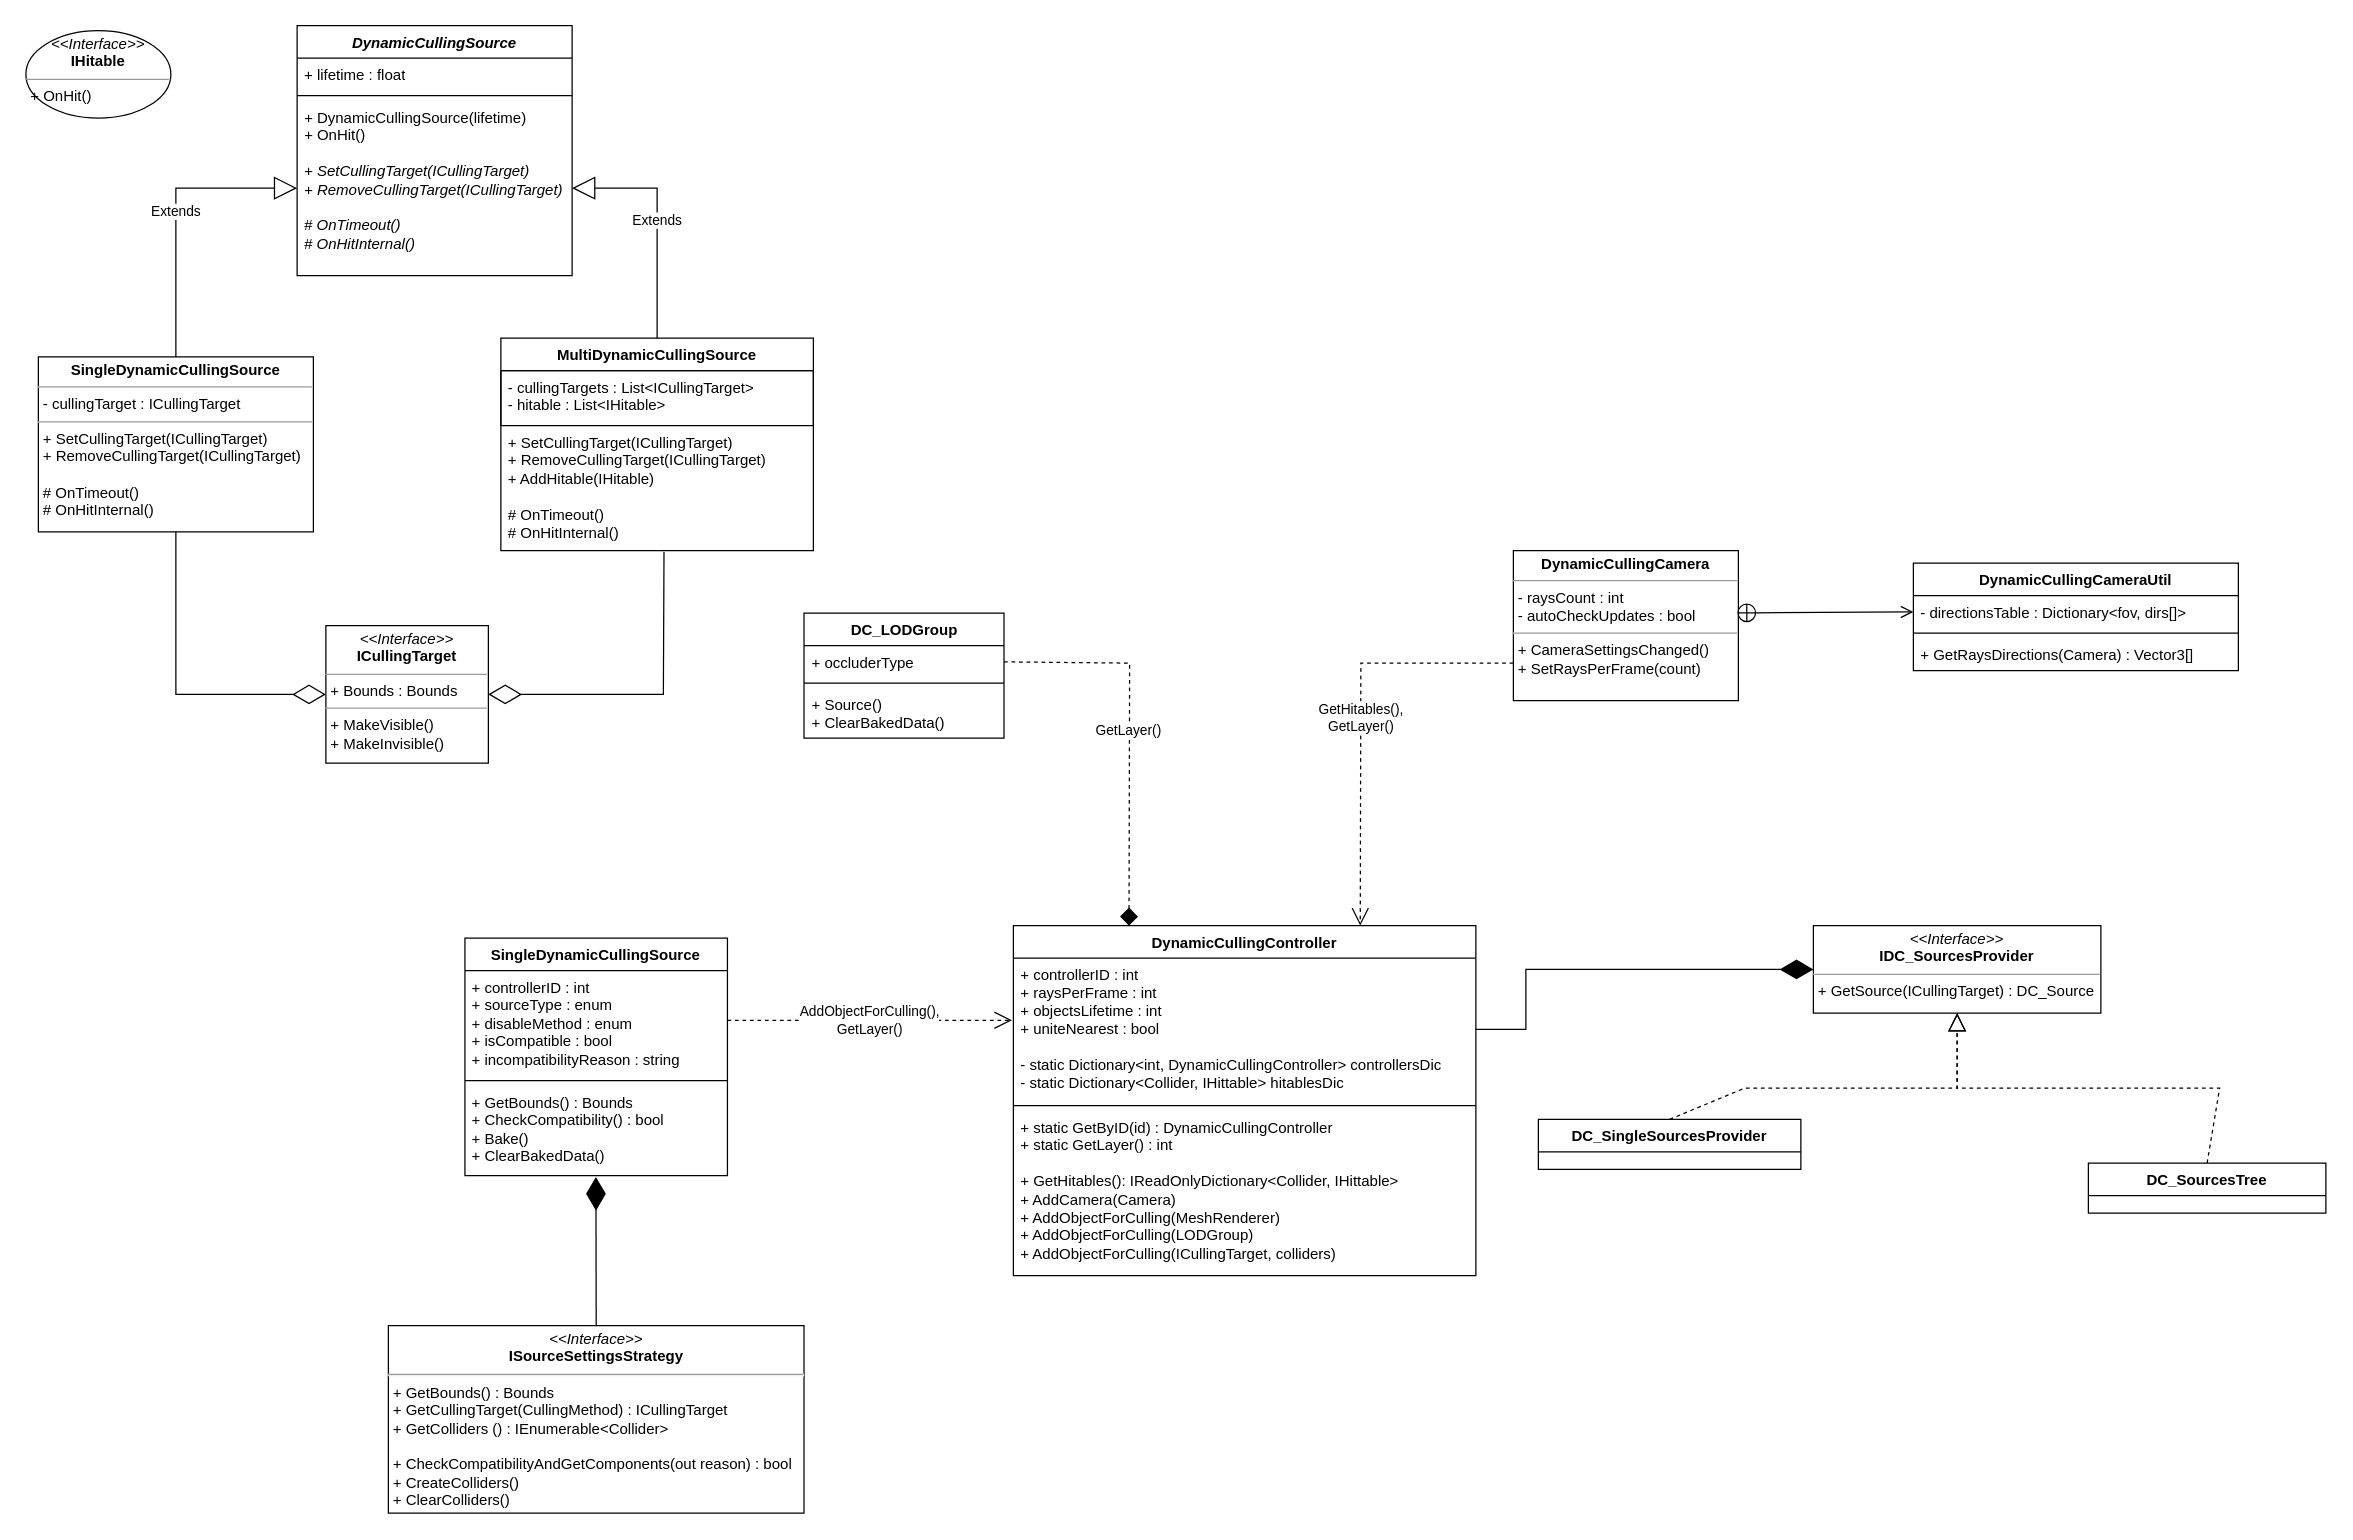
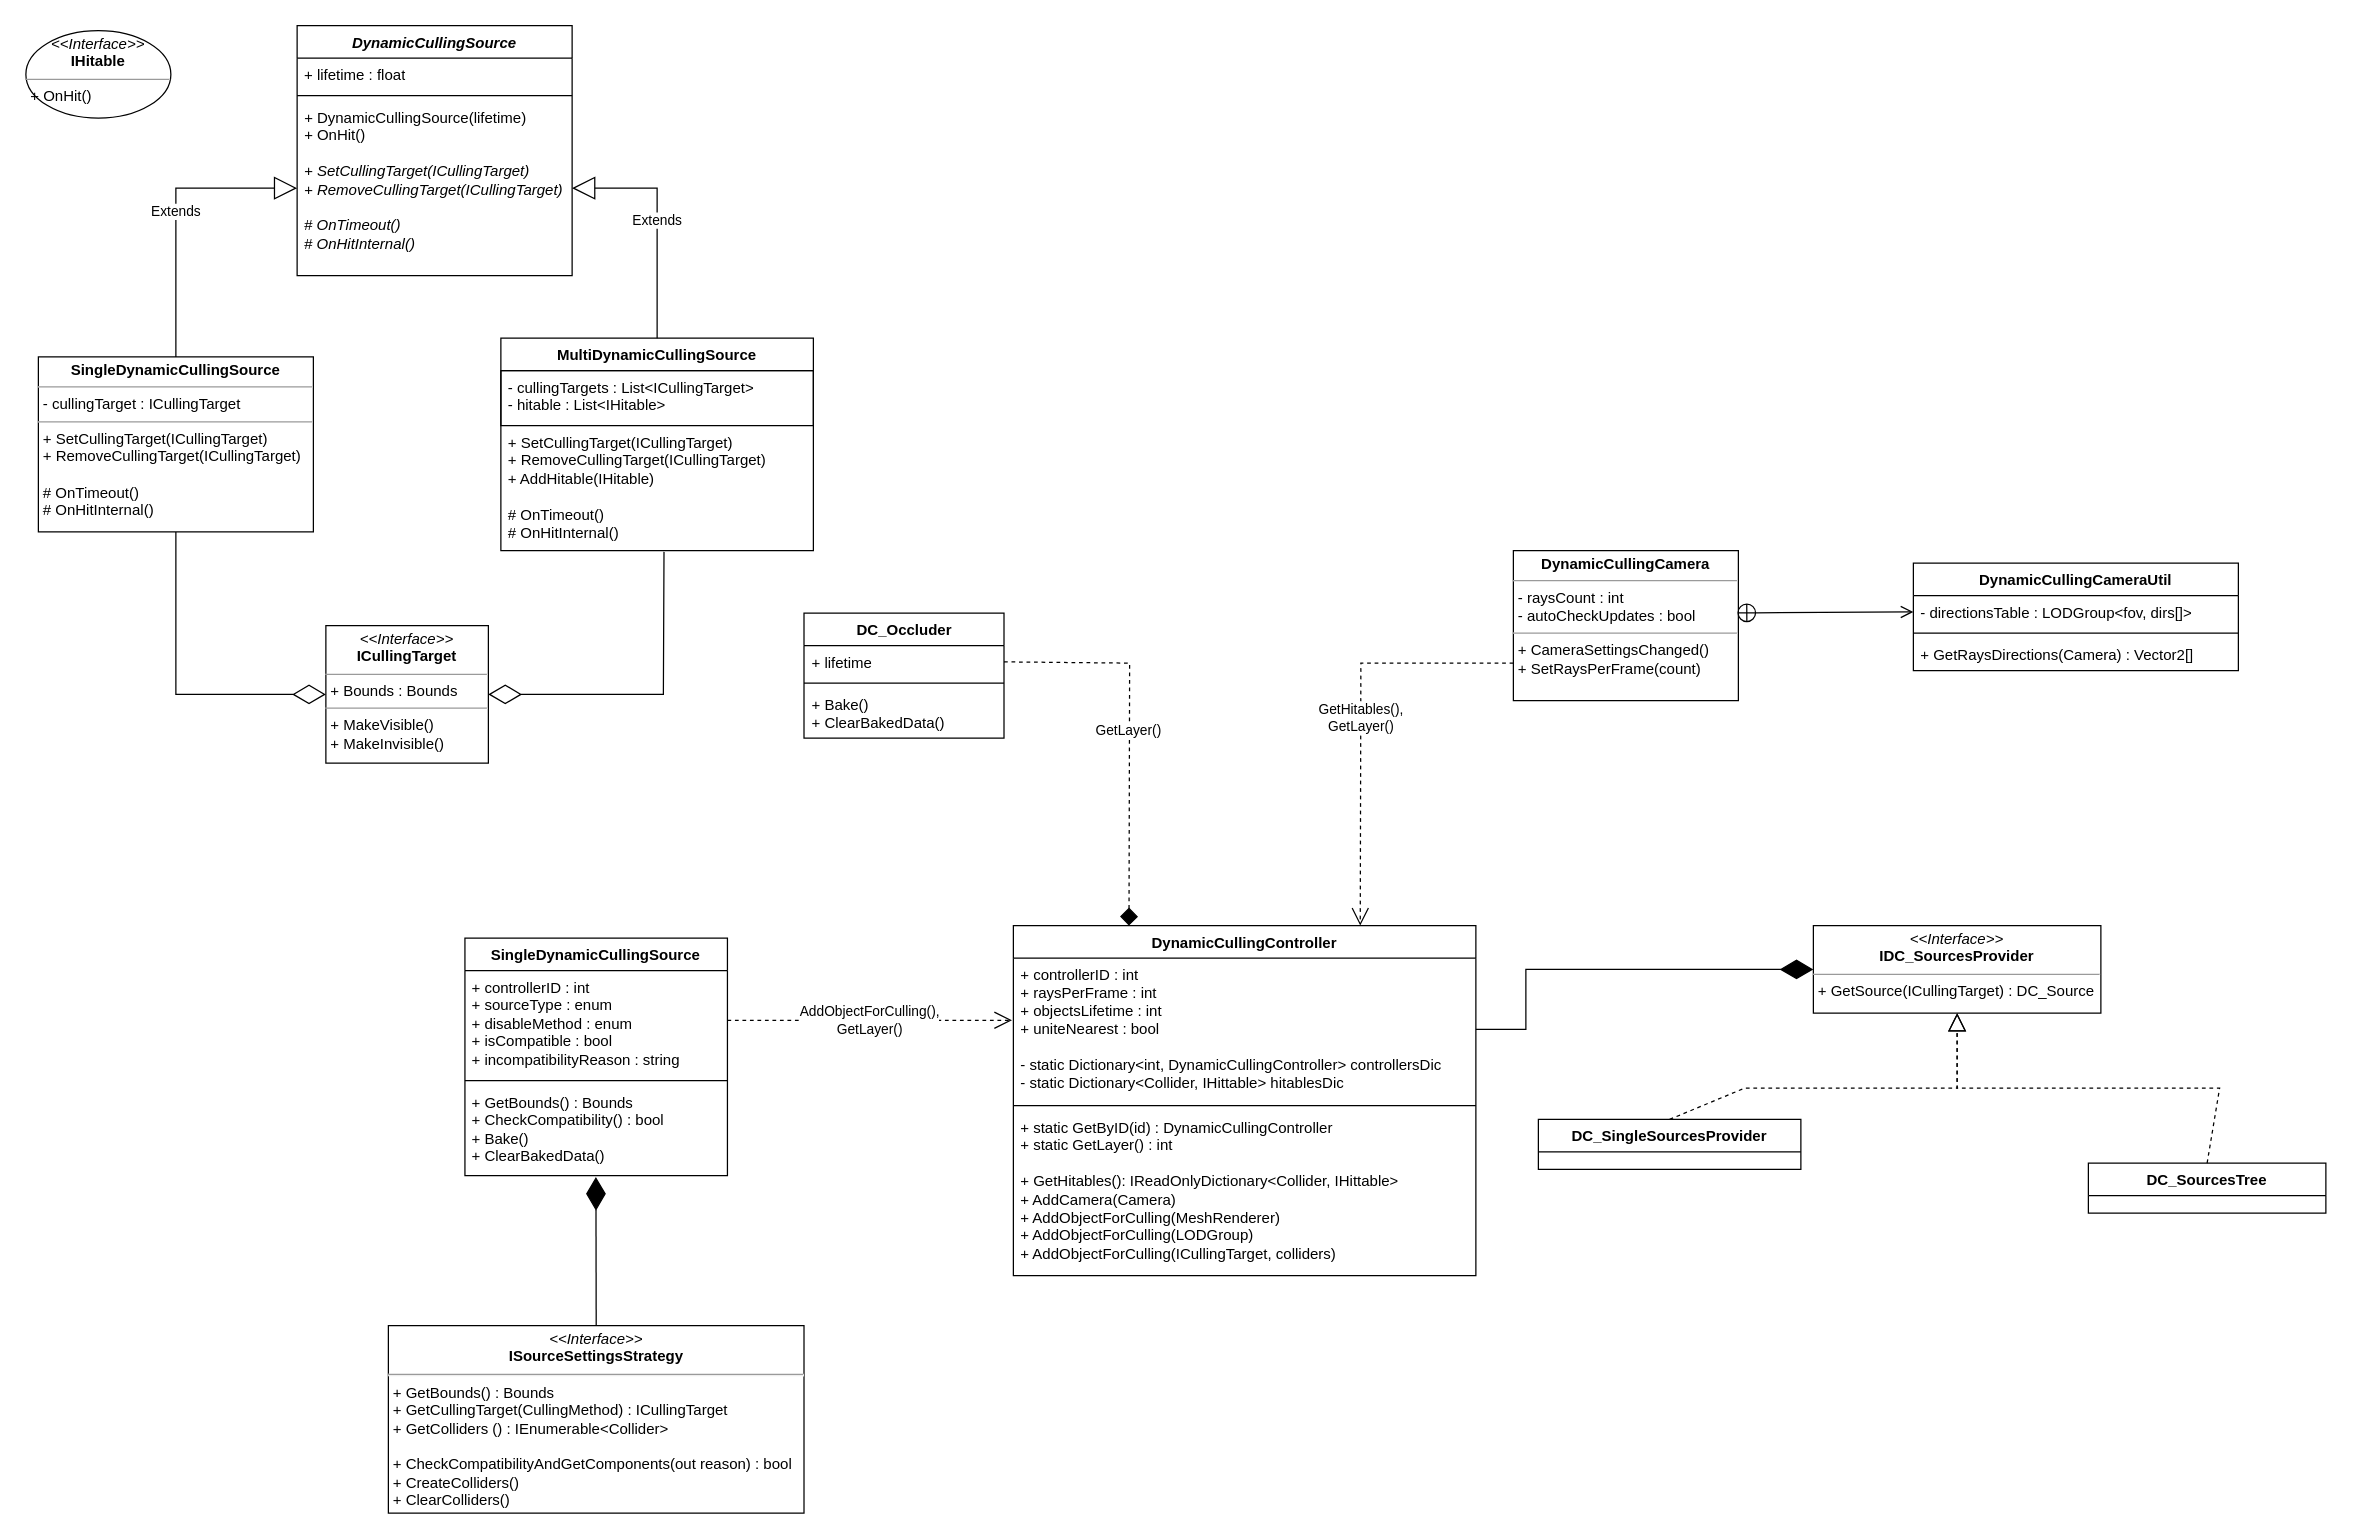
(2077, 622) -> (2073, 613)
(904, 631) -> (904, 631)
(2073, 656) -> (2073, 656)
(867, 663) -> (846, 663)
(884, 715) -> (884, 715)
